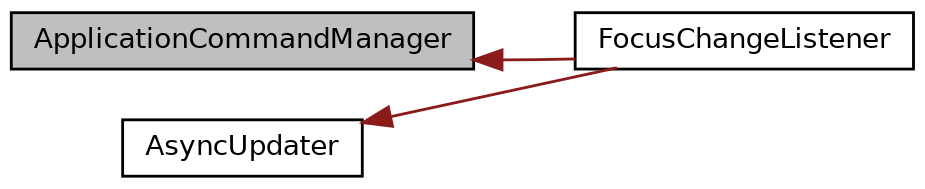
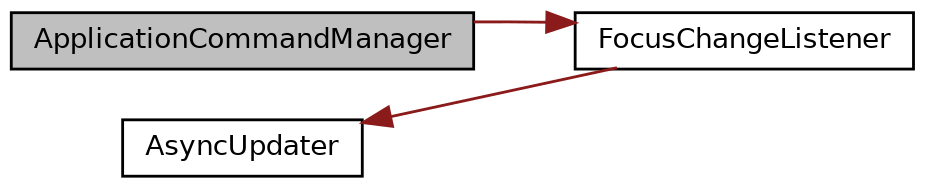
(539, 60) -> (510, 22)
